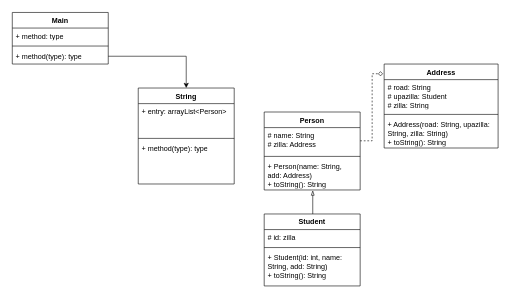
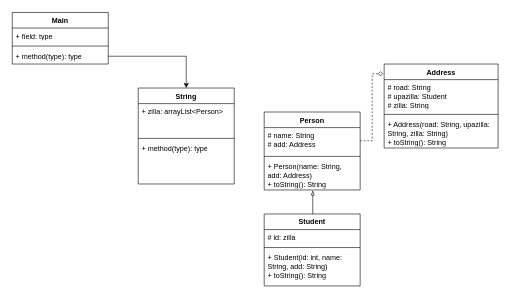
(41, 36) -> (37, 36)
(187, 116) -> (187, 116)
(295, 140) -> (293, 140)
